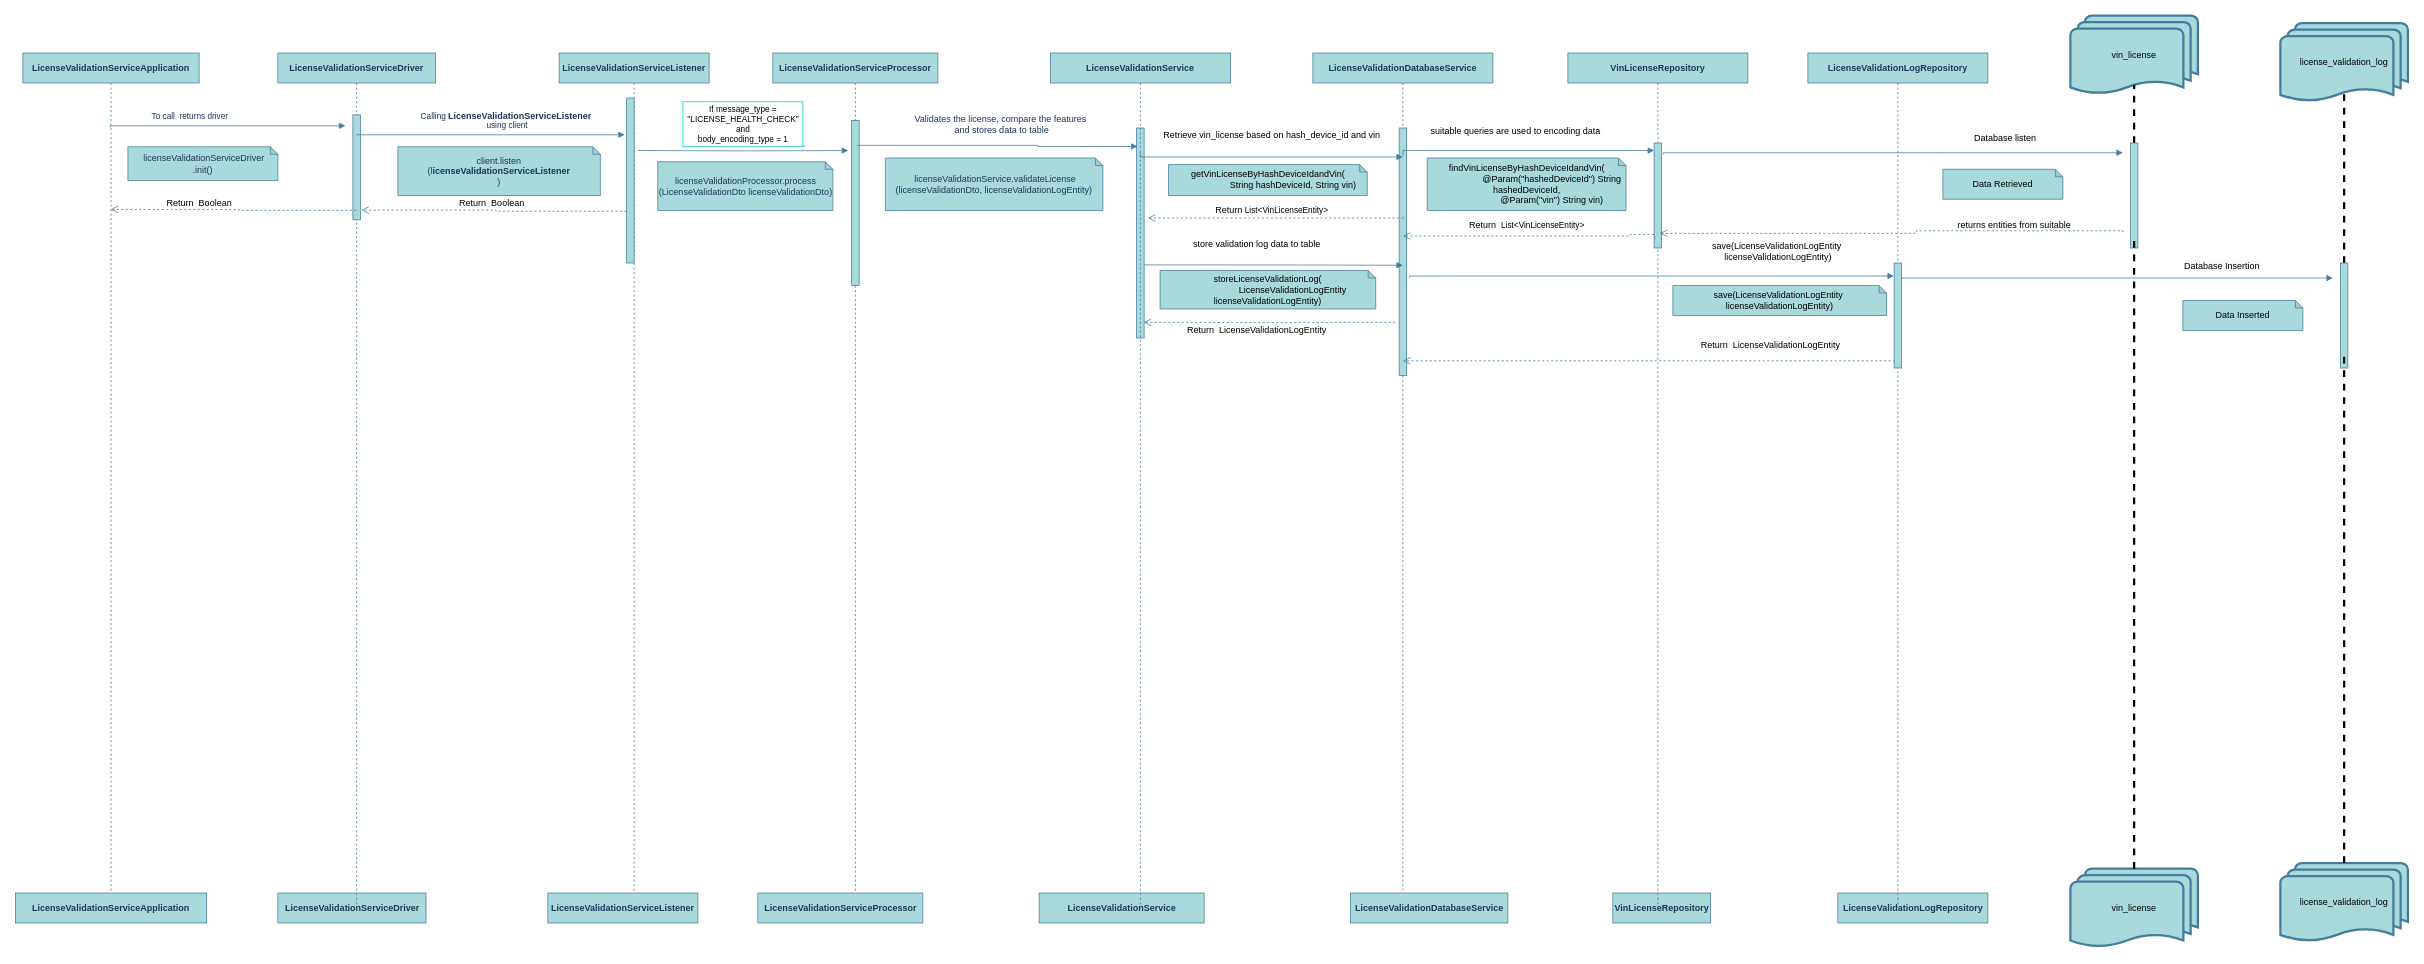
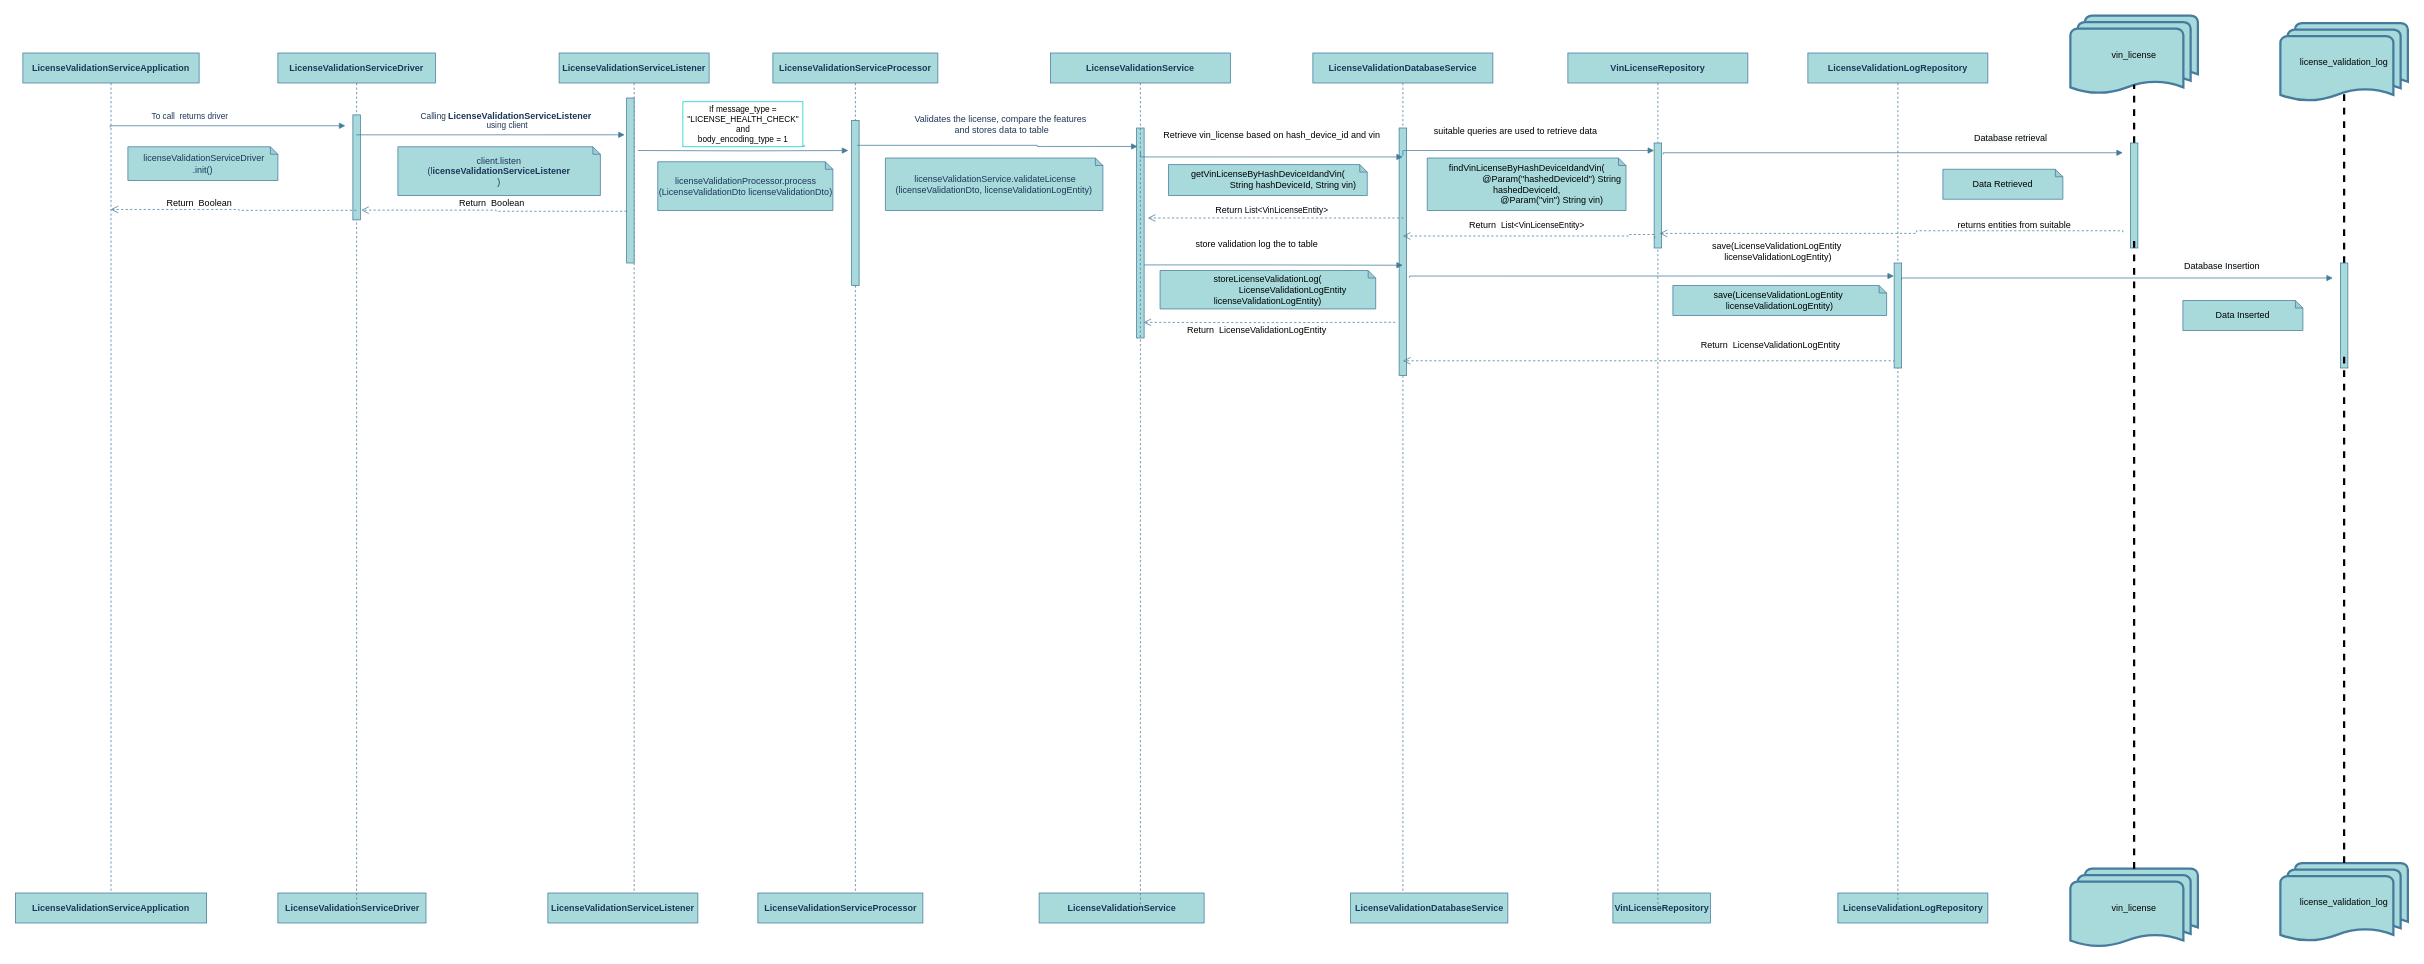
(1516, 132) -> (1516, 132)
(2009, 139) -> (2016, 139)
(1257, 244) -> (1257, 244)
